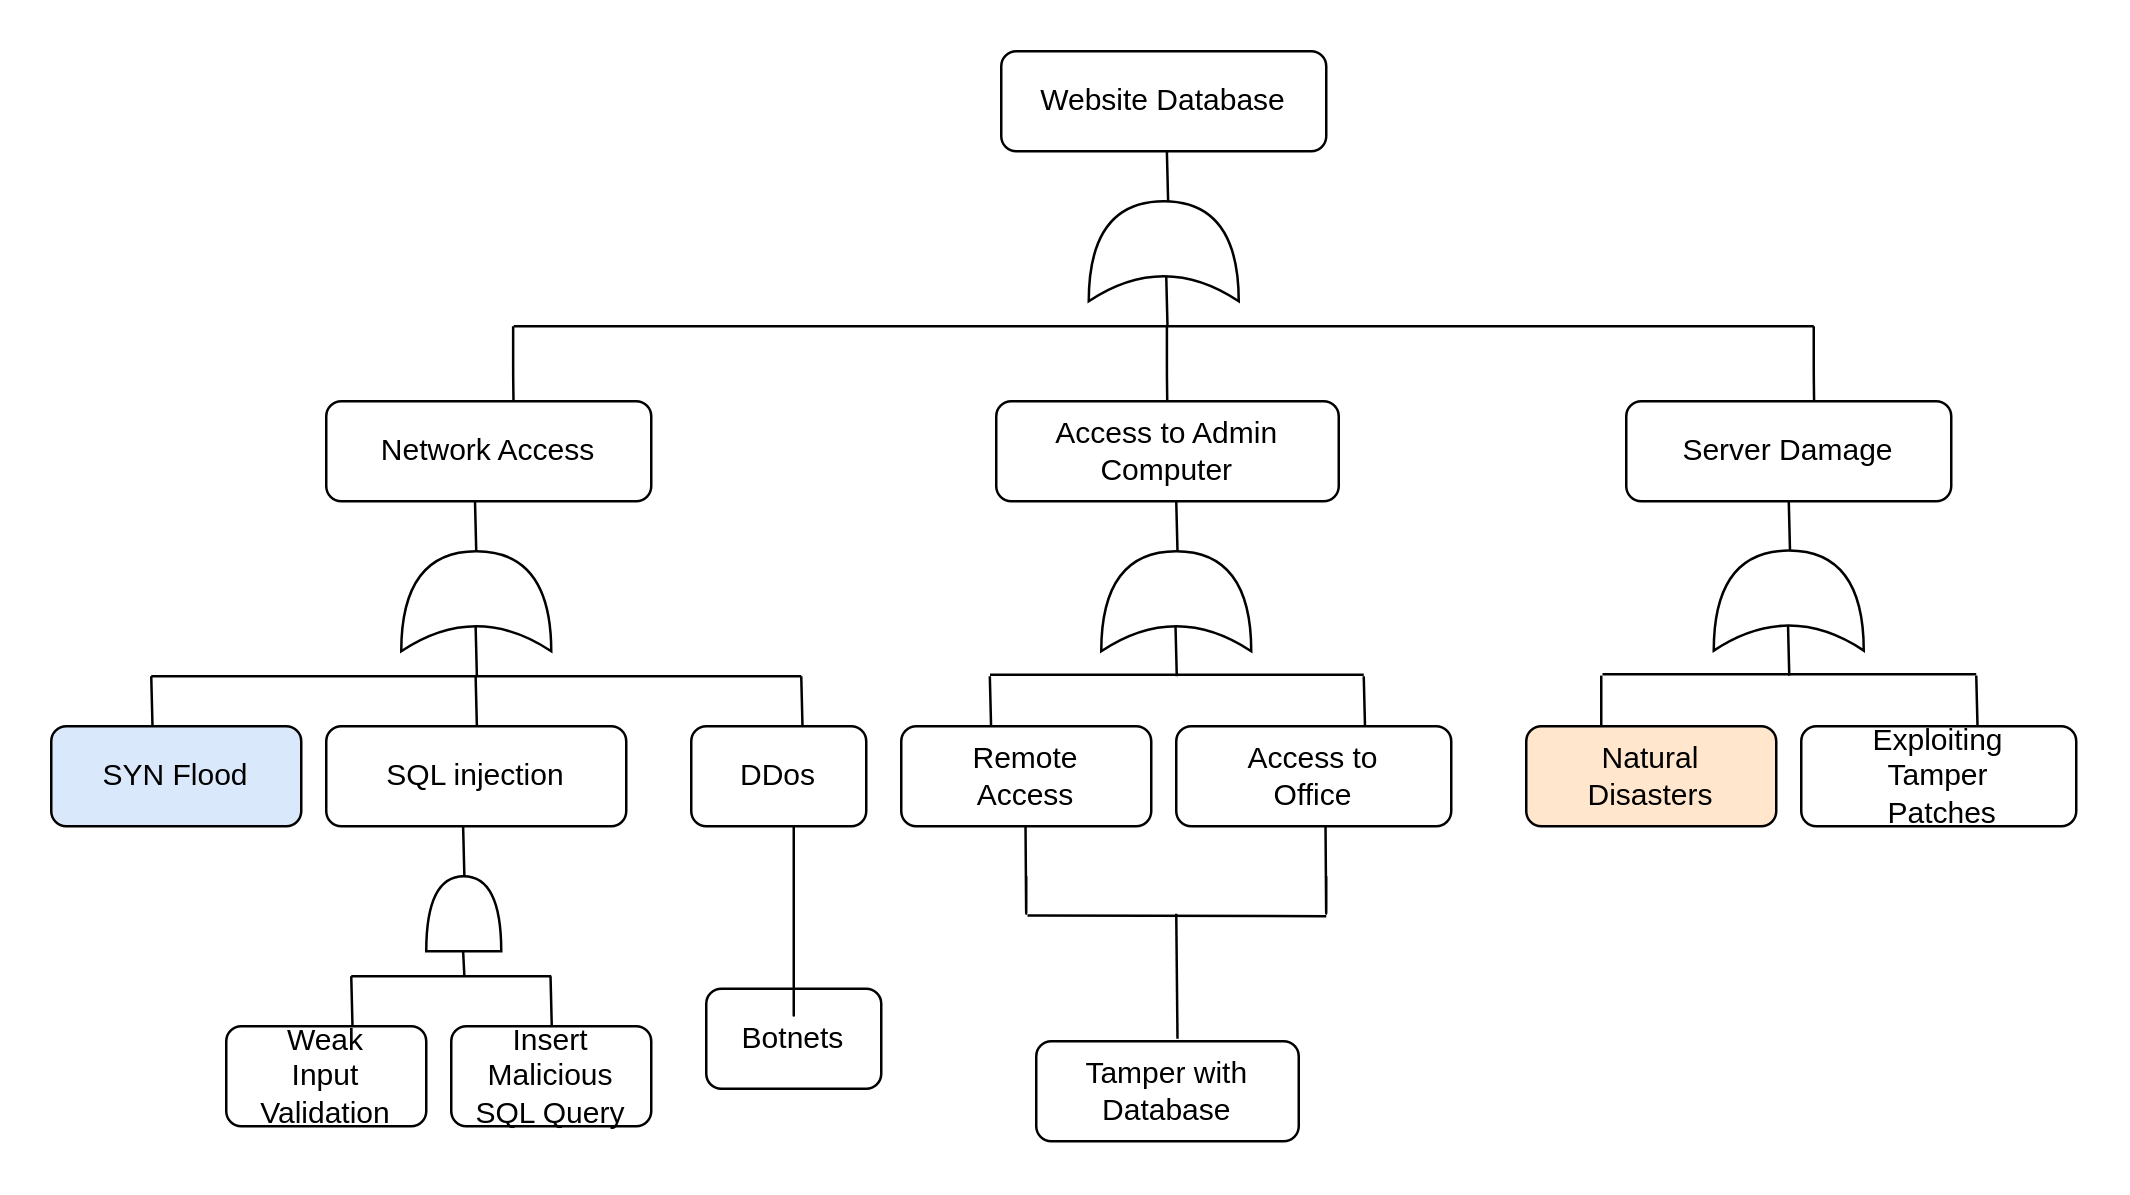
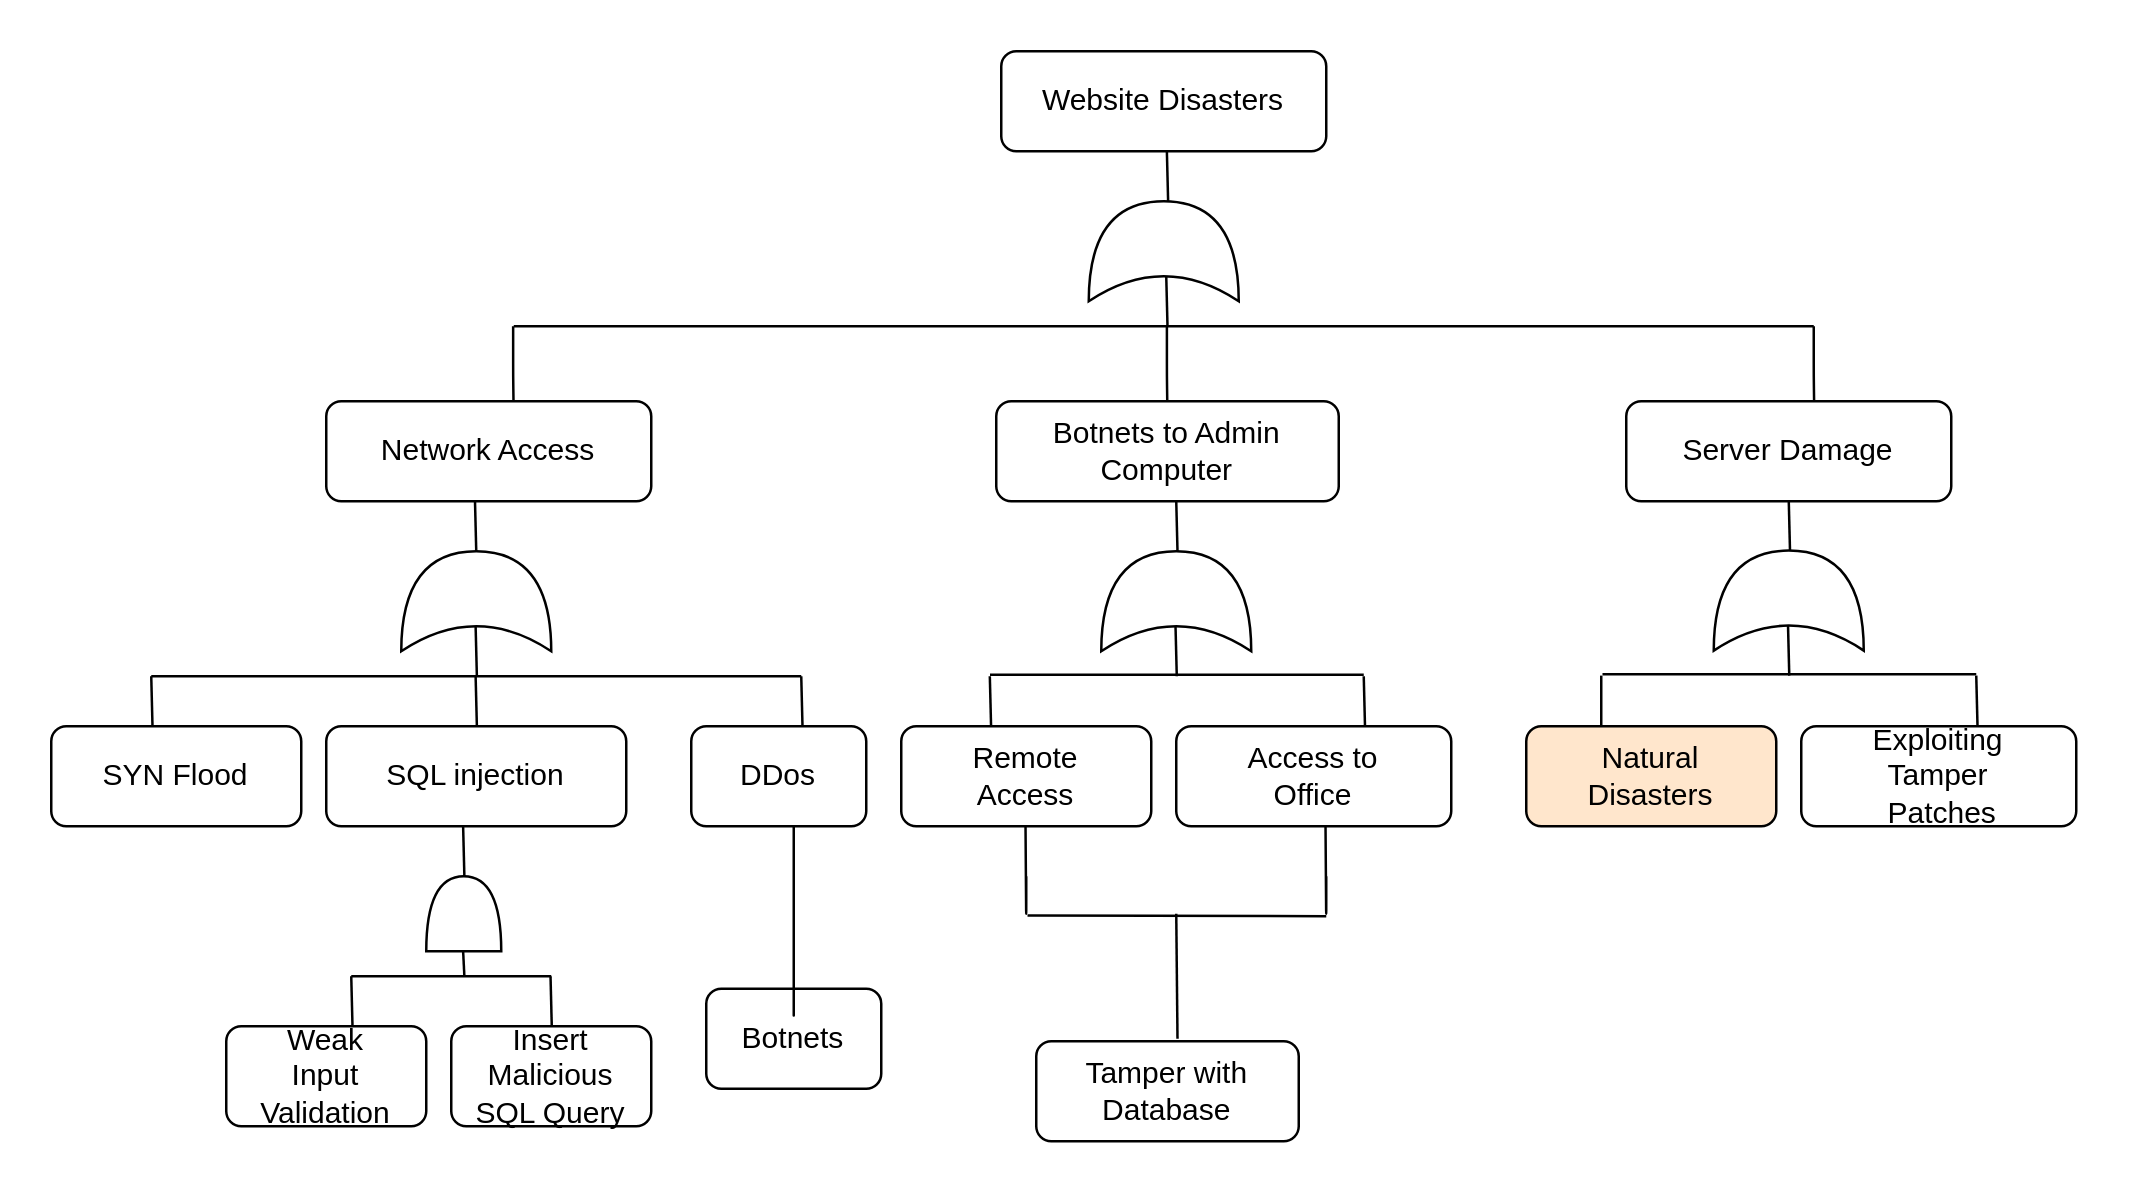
(1164, 101) -> (1164, 101)
(1168, 451) -> (1168, 451)
(176, 776) -> (176, 776)
